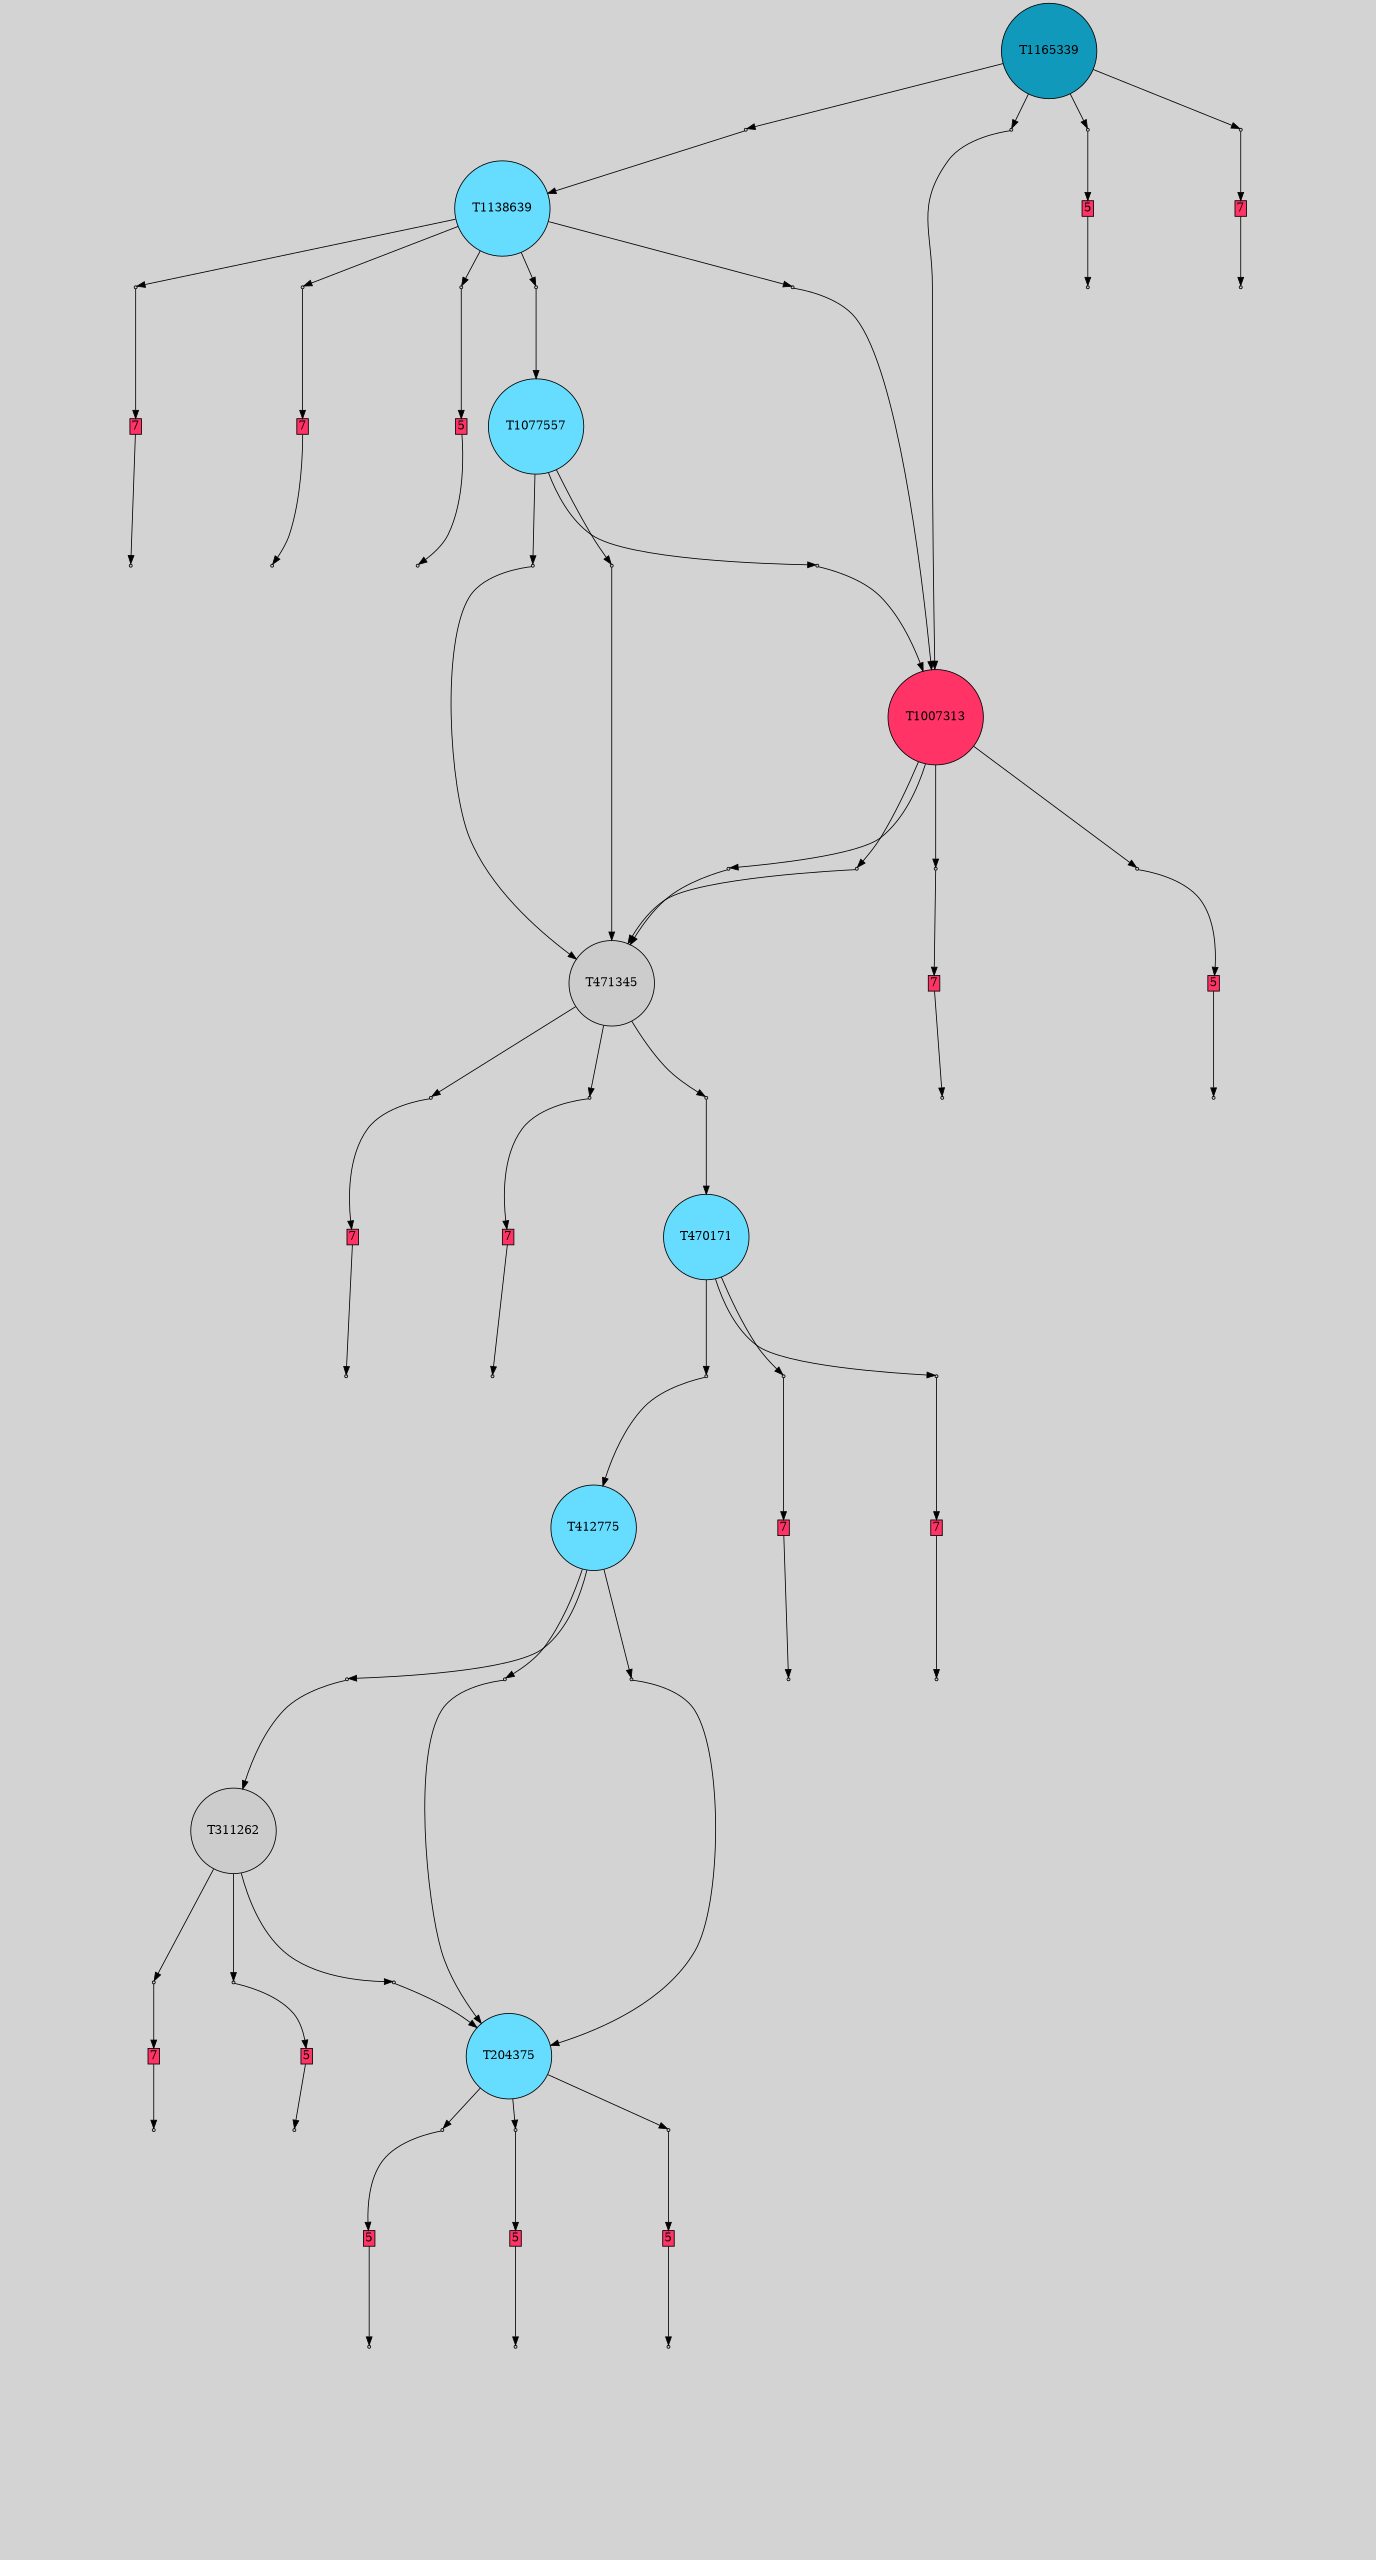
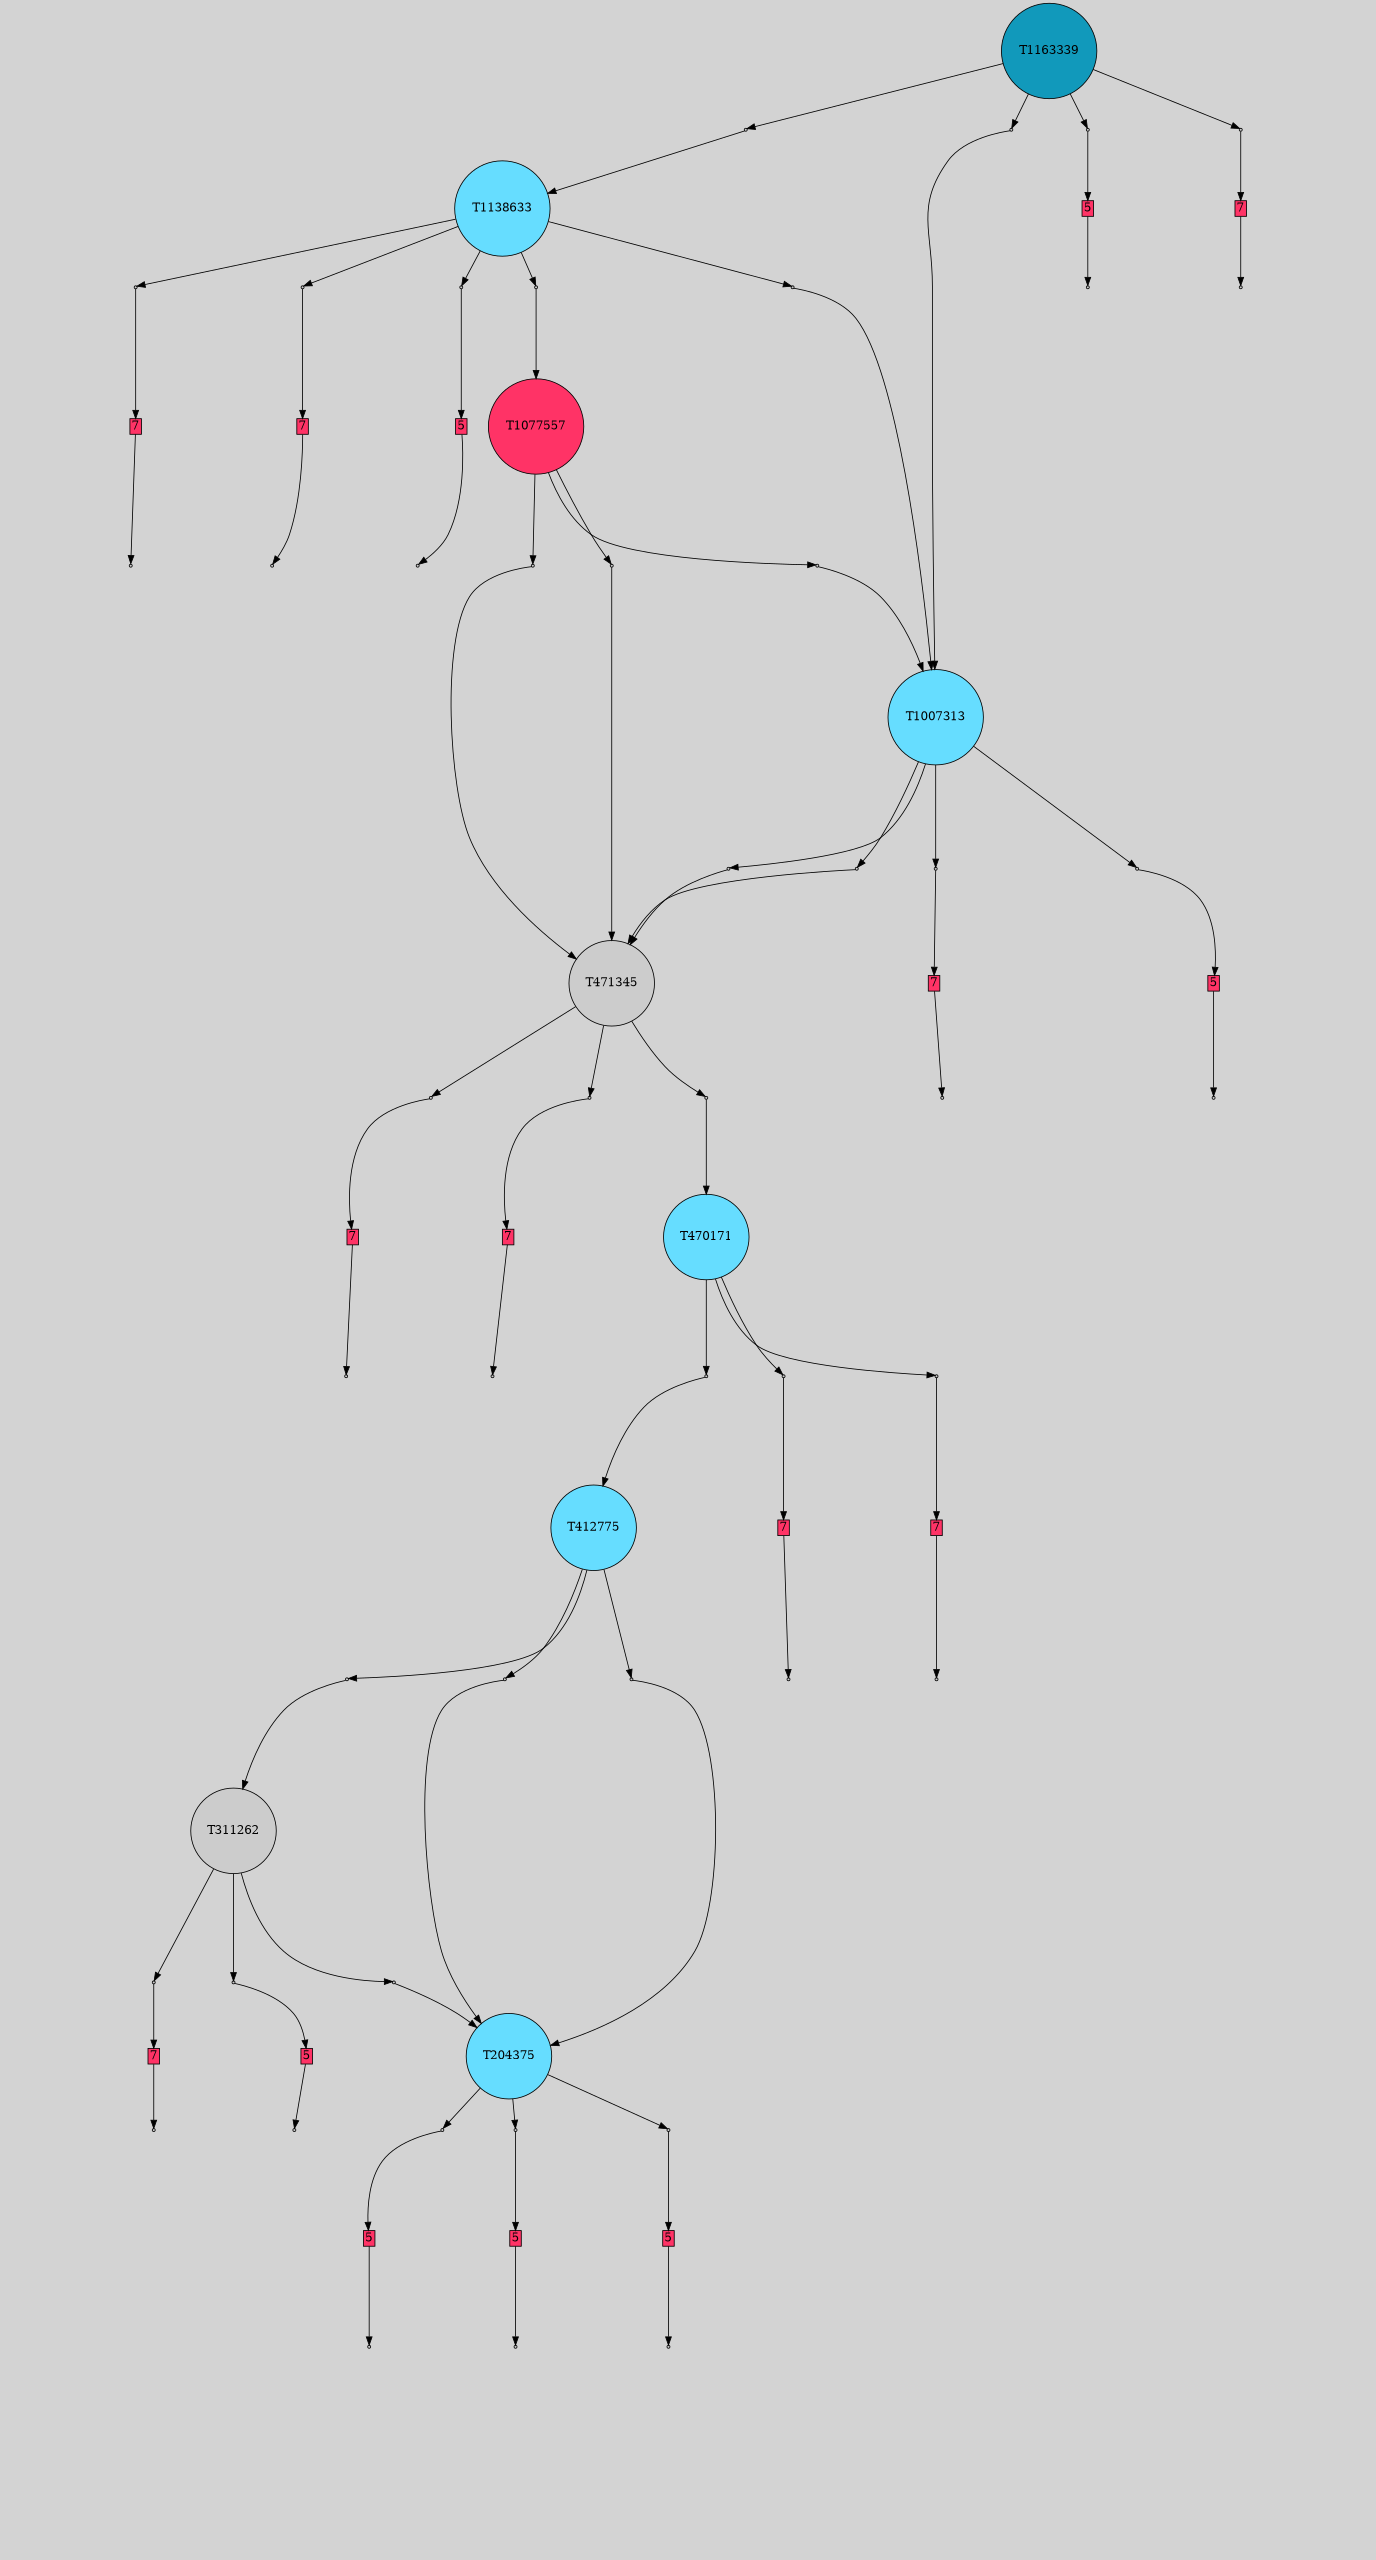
(1049, 51) -> (1049, 51)
(502, 209) -> (502, 209)
(536, 426) -> (536, 426)
(936, 717) -> (936, 717)
